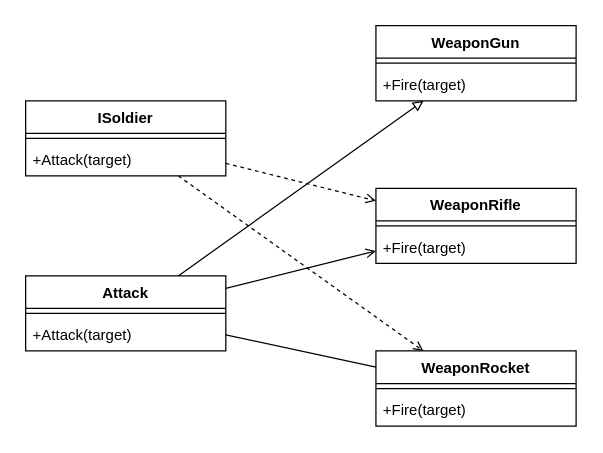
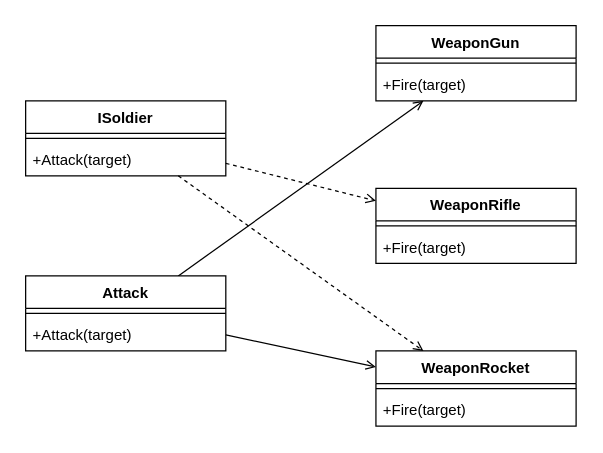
(414, 107) -> (416, 106)
(299, 270) -> none
(371, 366) -> (370, 365)
